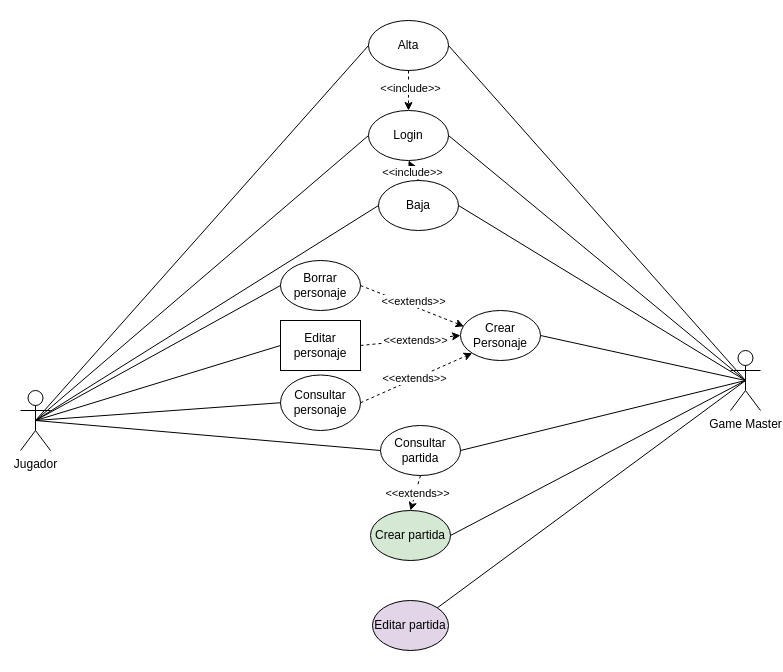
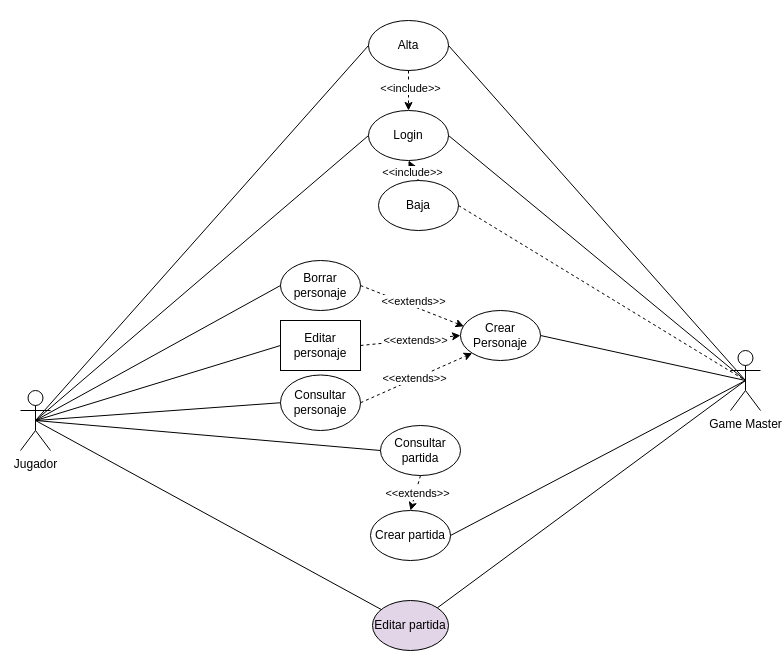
(598, 290) -> (598, 290)
(218, 306) -> (209, 515)
(599, 417) -> none
(411, 536) -> (411, 536)
